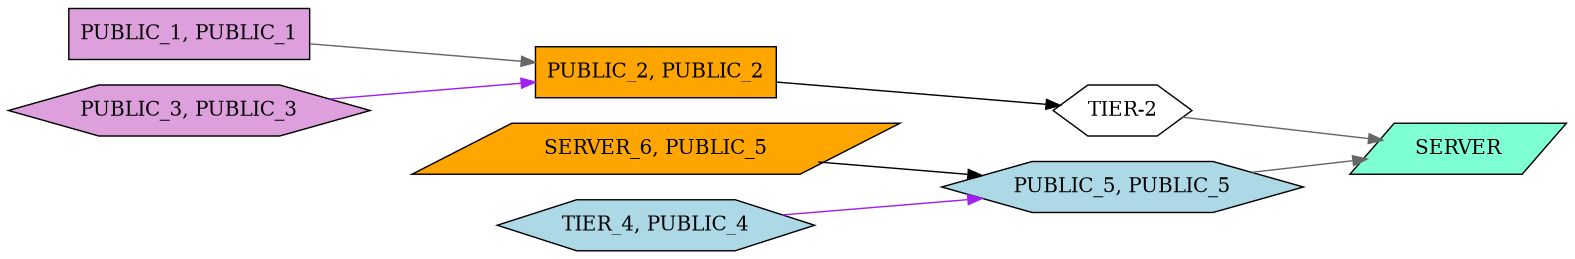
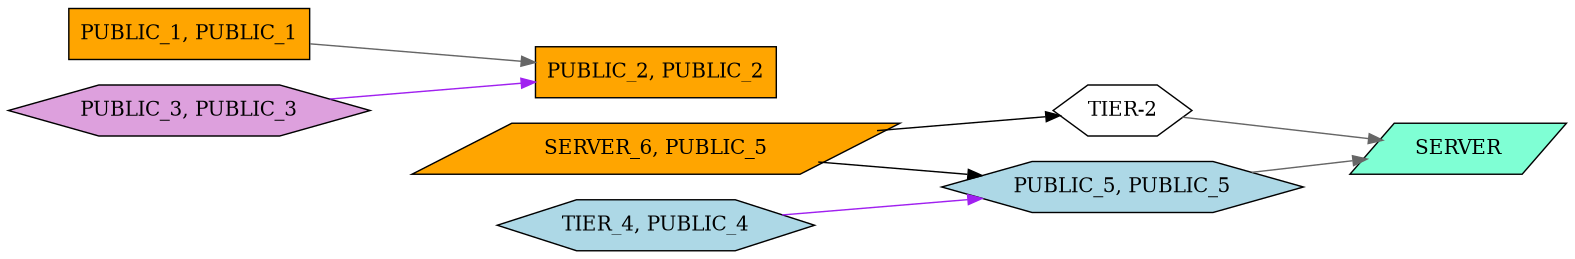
(189, 34) -> (189, 34)
(911, 93) -> (961, 124)
